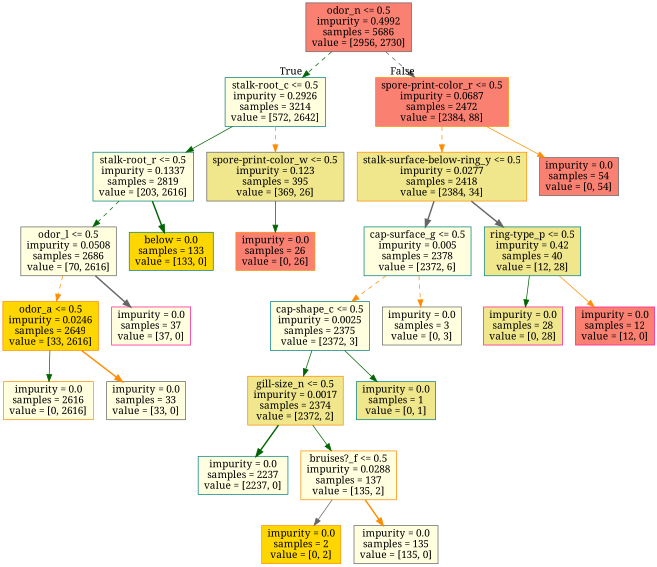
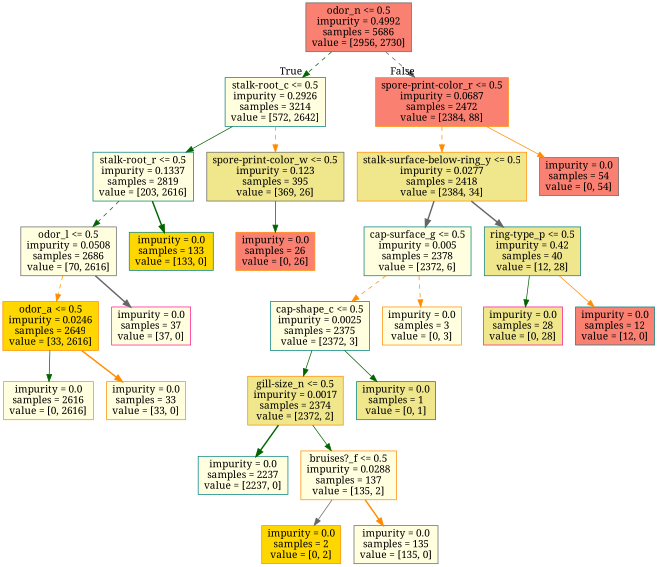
(171, 251) -> (171, 251)
(422, 326) -> (422, 326)
(615, 326) -> (615, 326)
(146, 401) -> (146, 401)
